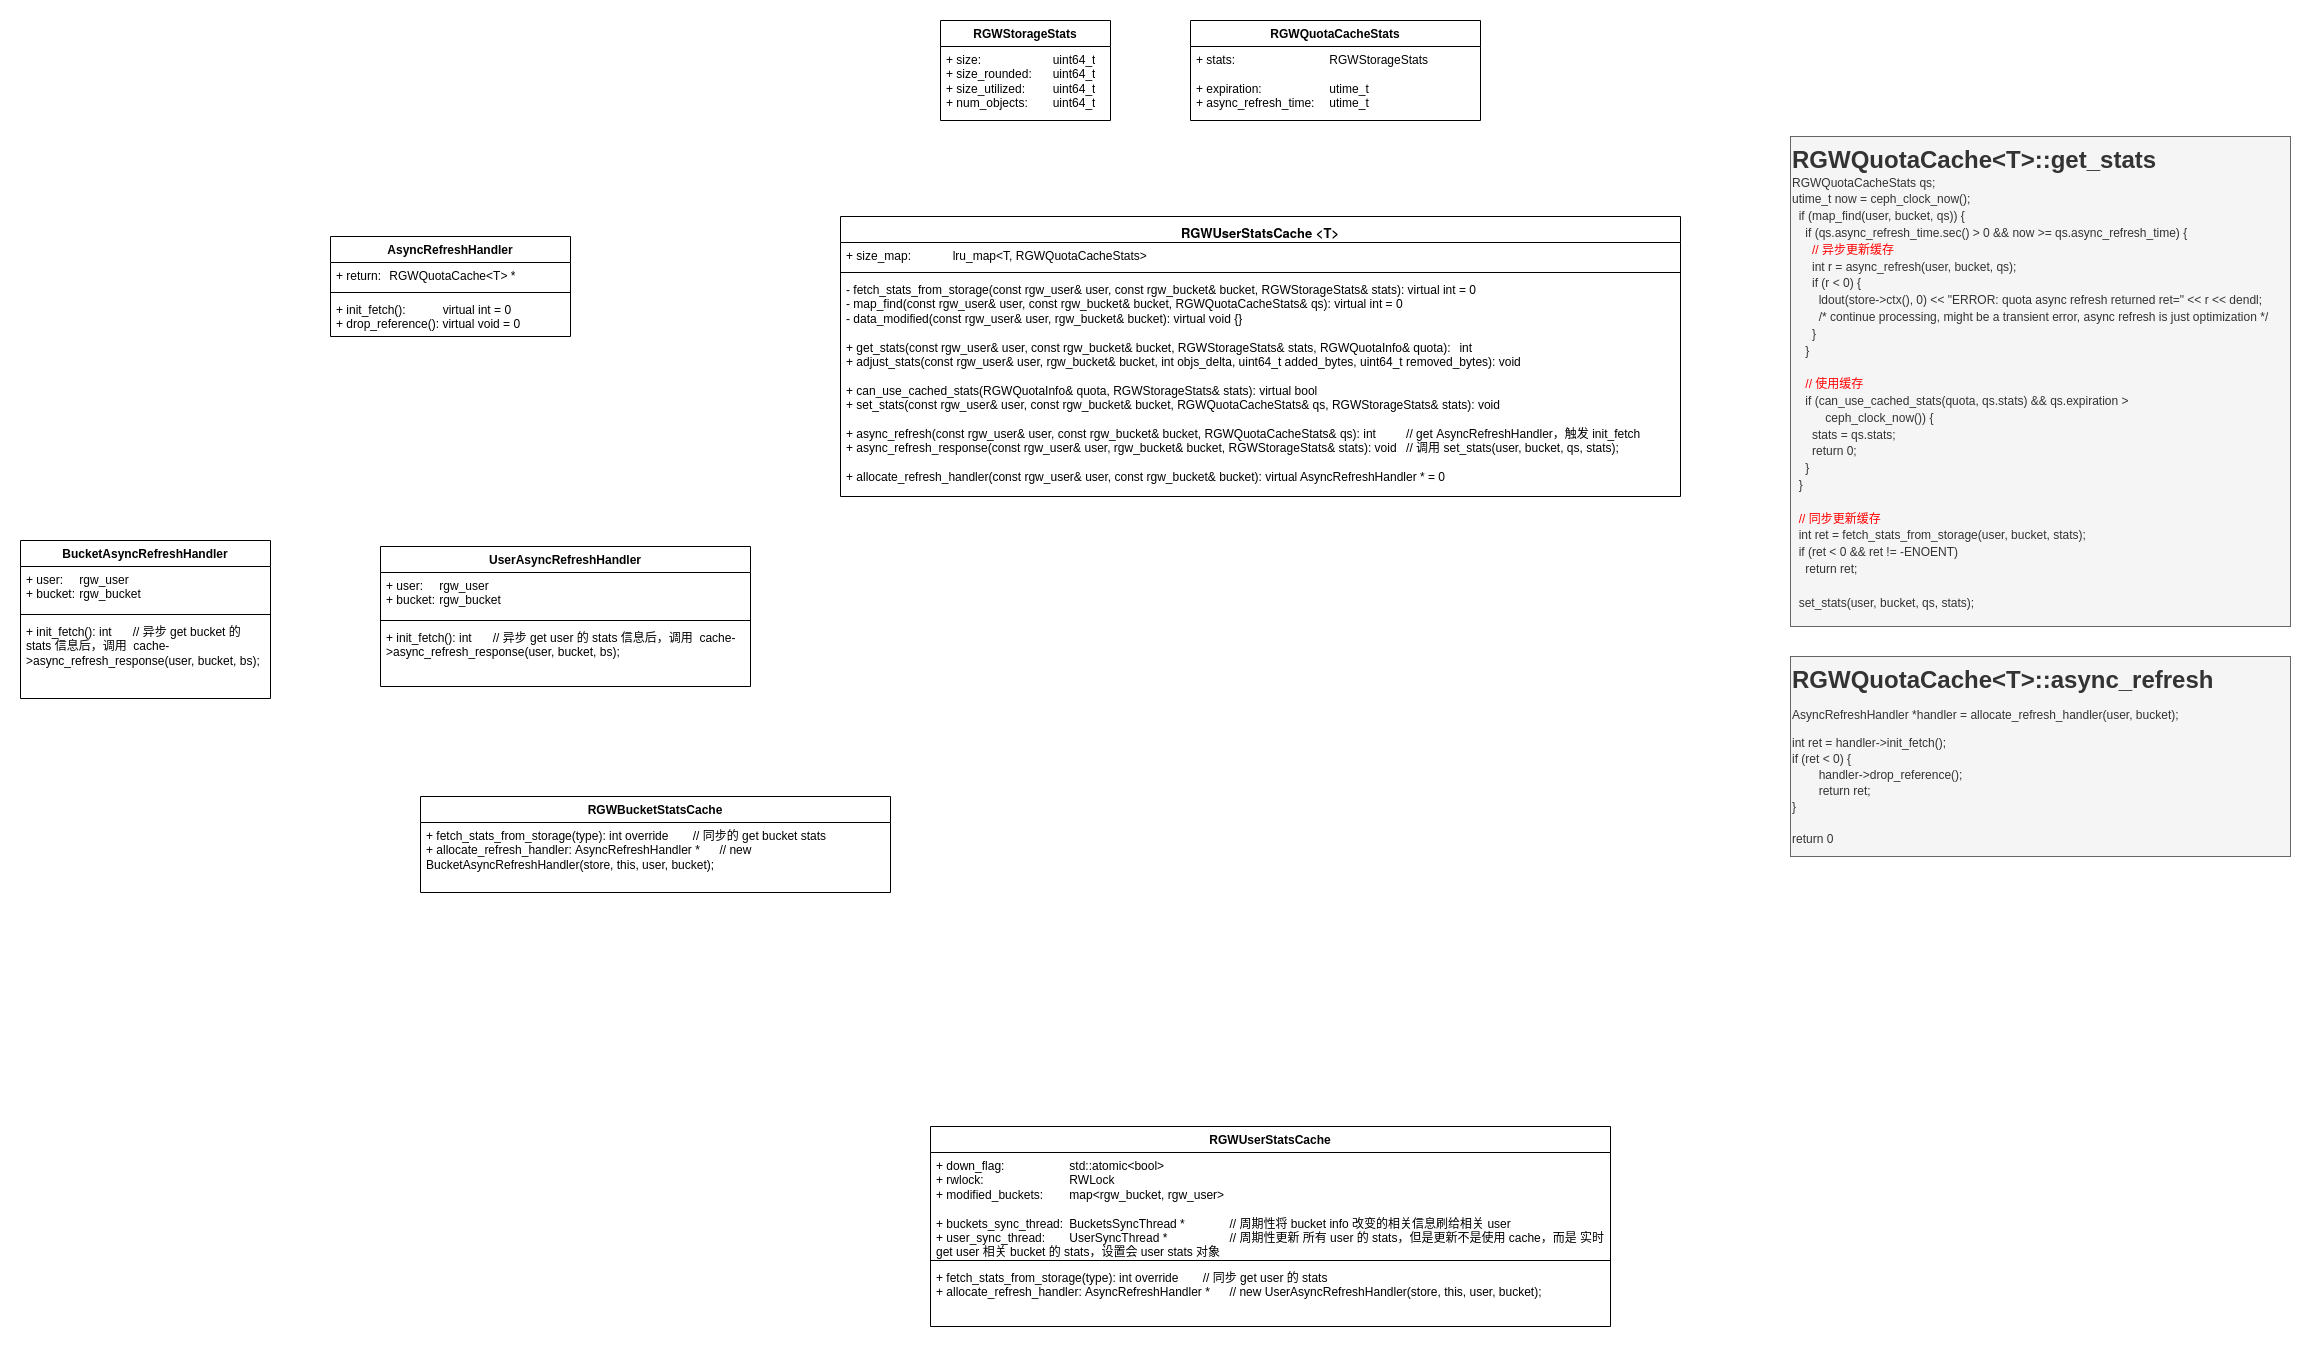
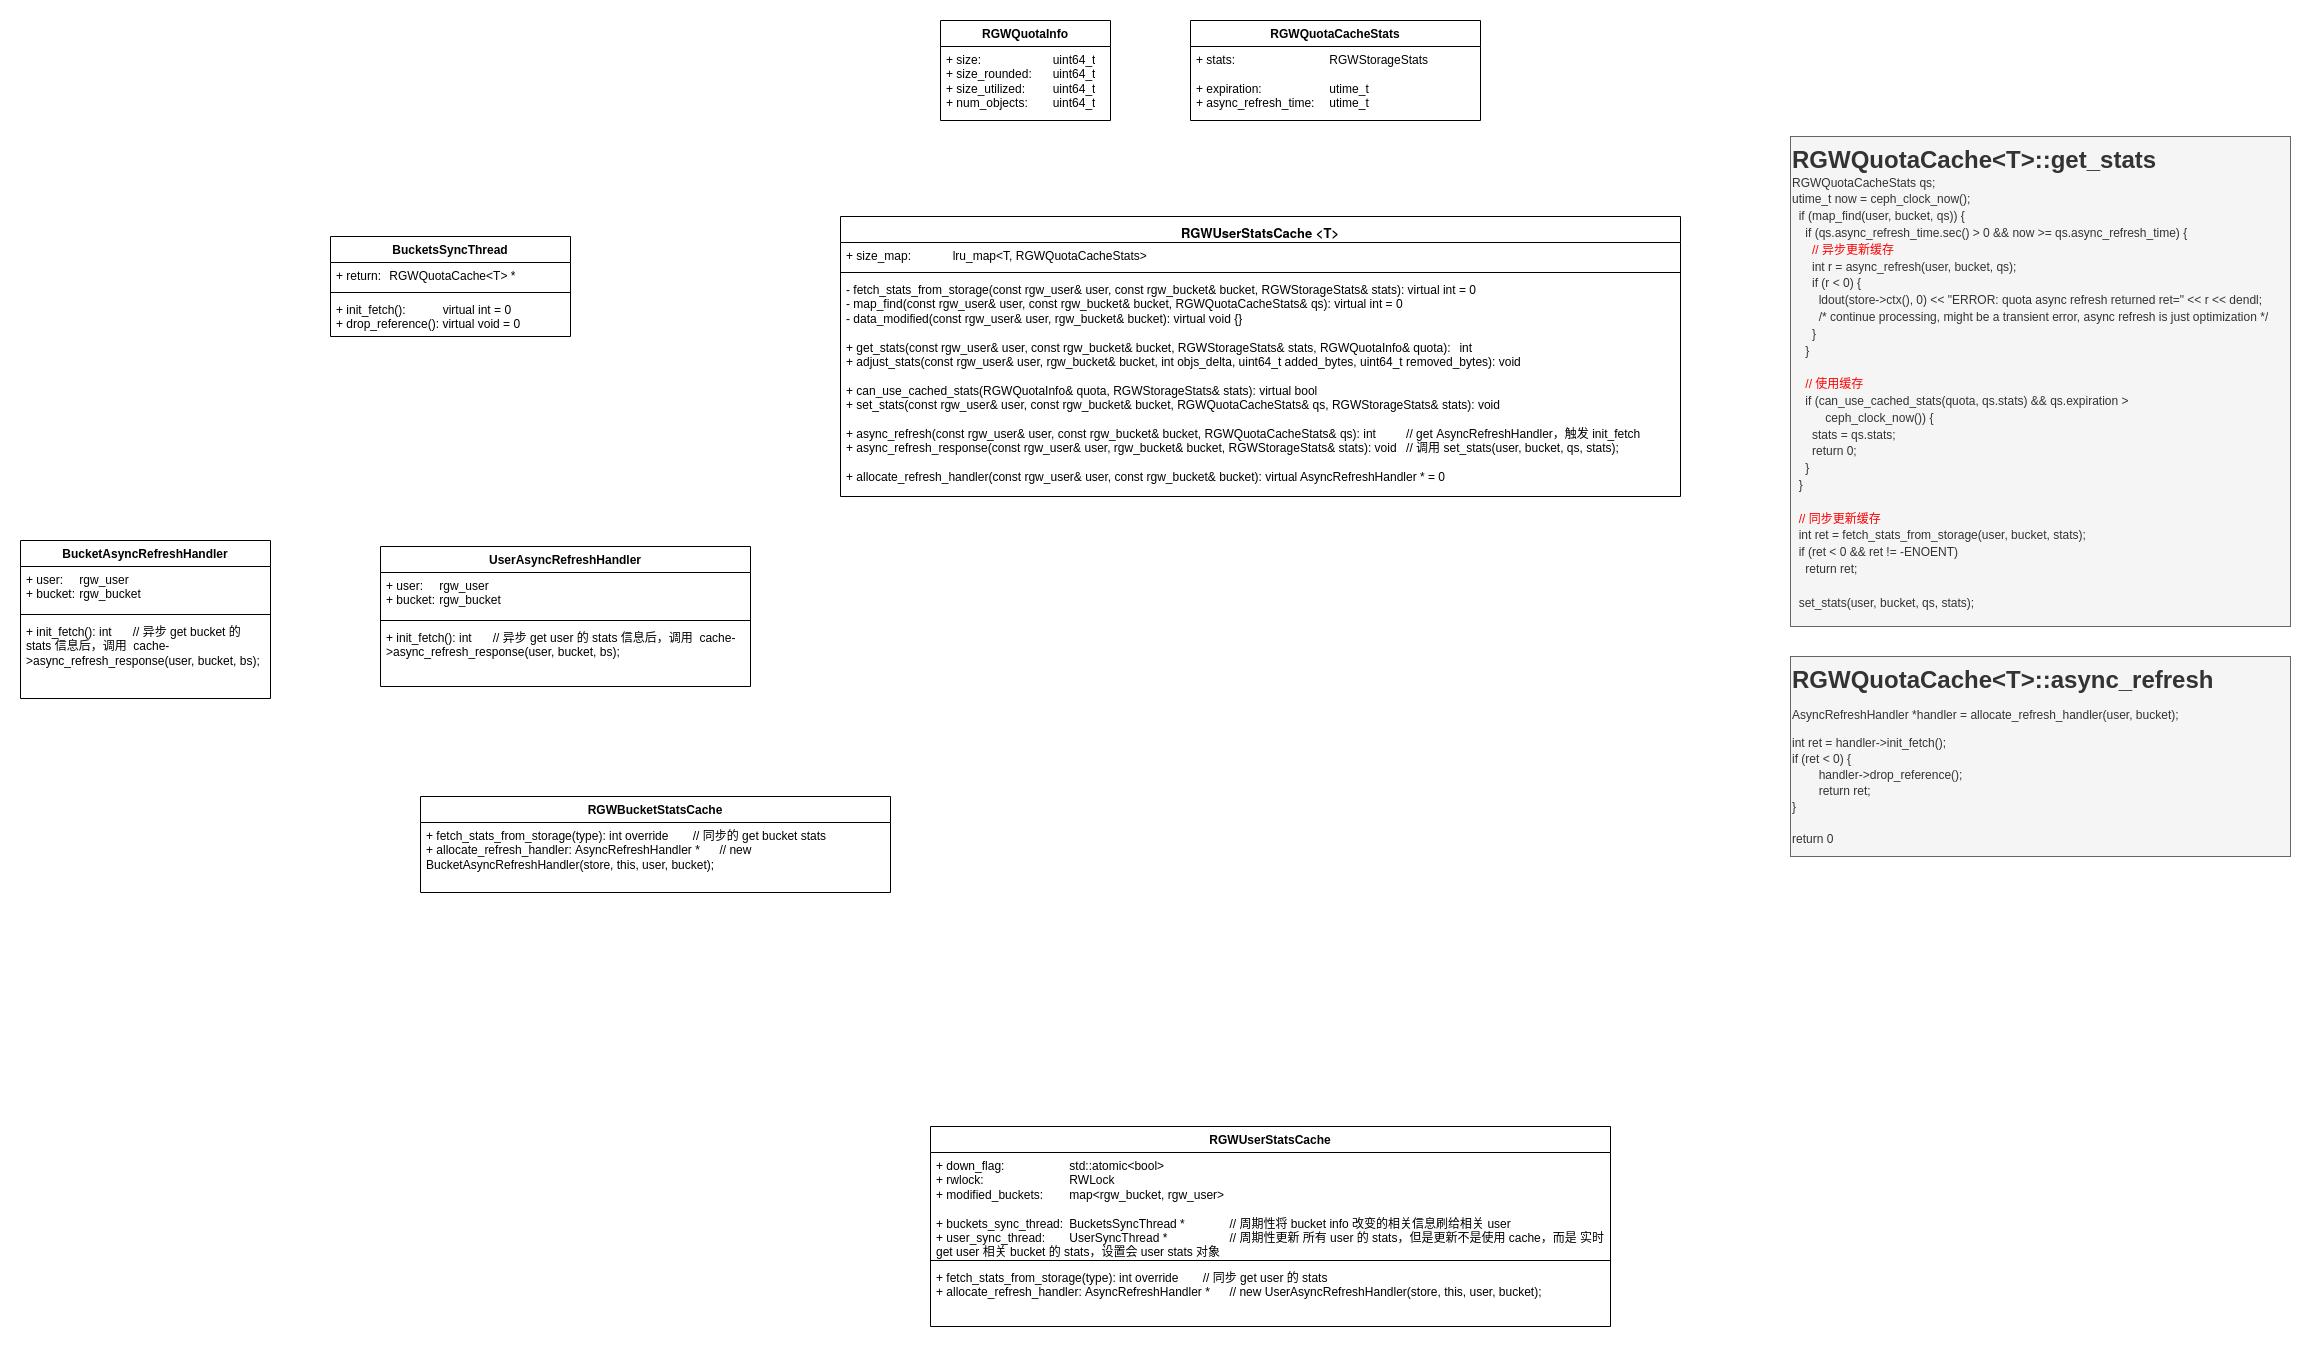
(1026, 35) -> (1026, 35)
(451, 251) -> (451, 251)
